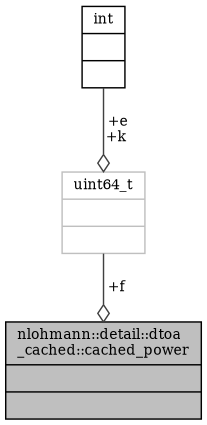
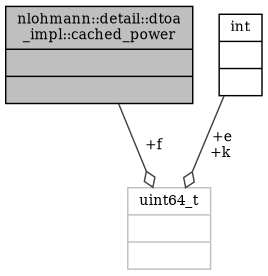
(104, 279) -> (133, 138)
(104, 351) -> (99, 35)
